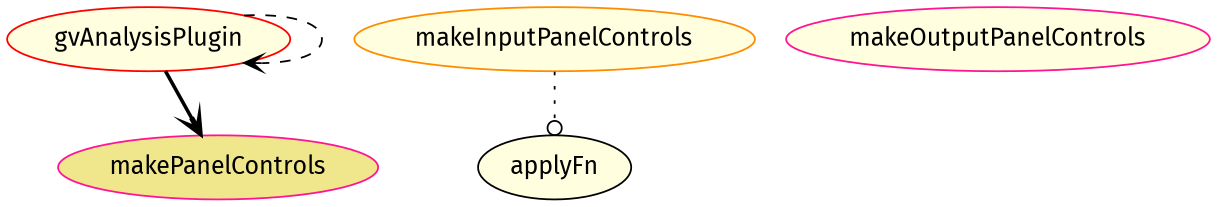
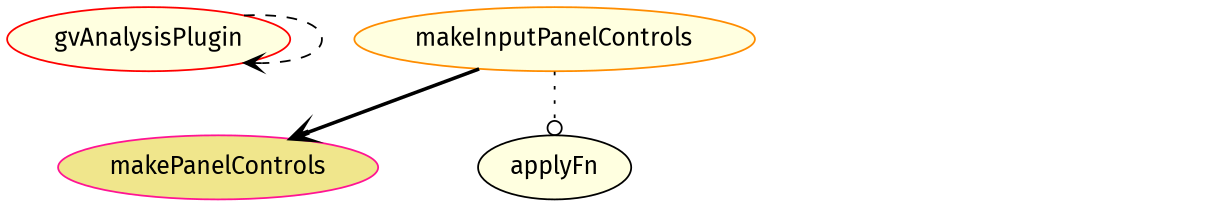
(998, 39) -> none
(179, 95) -> (393, 101)
